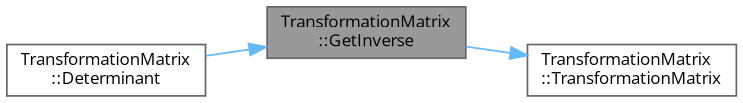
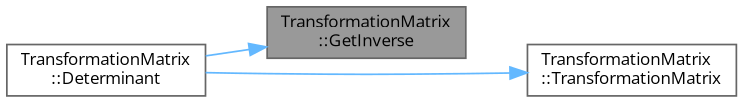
(488, 50) -> (358, 74)
